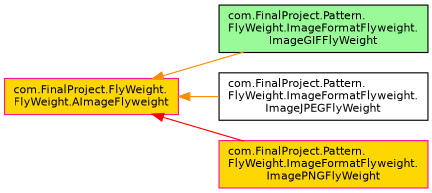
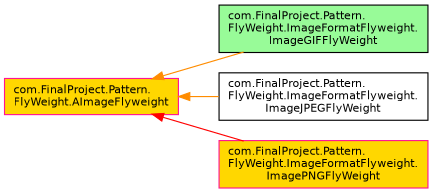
(91, 97) -> (91, 97)
